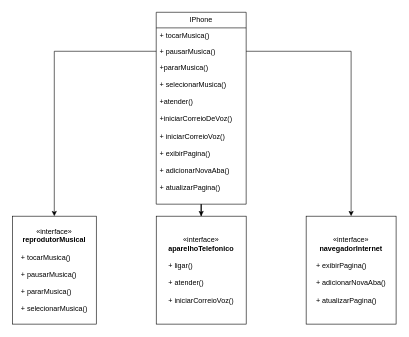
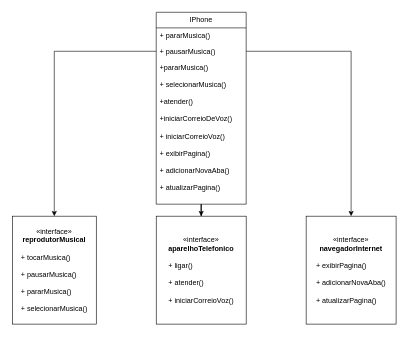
(188, 36) -> (188, 36)
